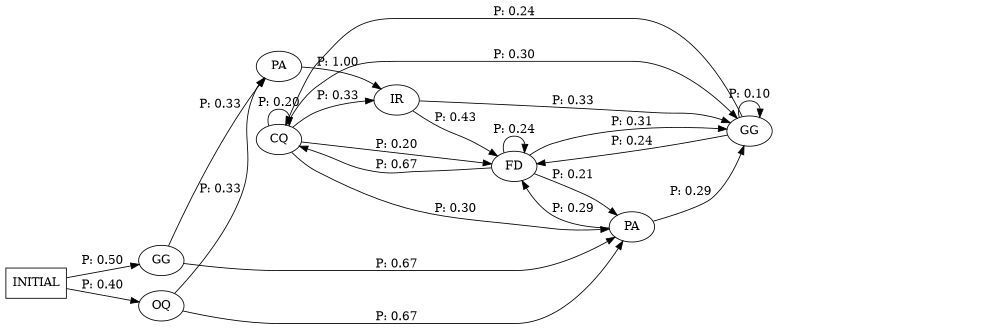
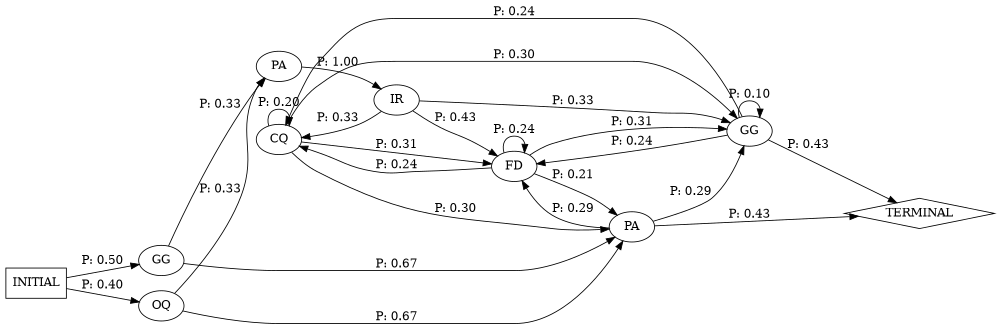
(327, 108) -> (347, 128)
(397, 145) -> (397, 145)
(397, 165) -> (397, 165)
none -> (919, 213)
